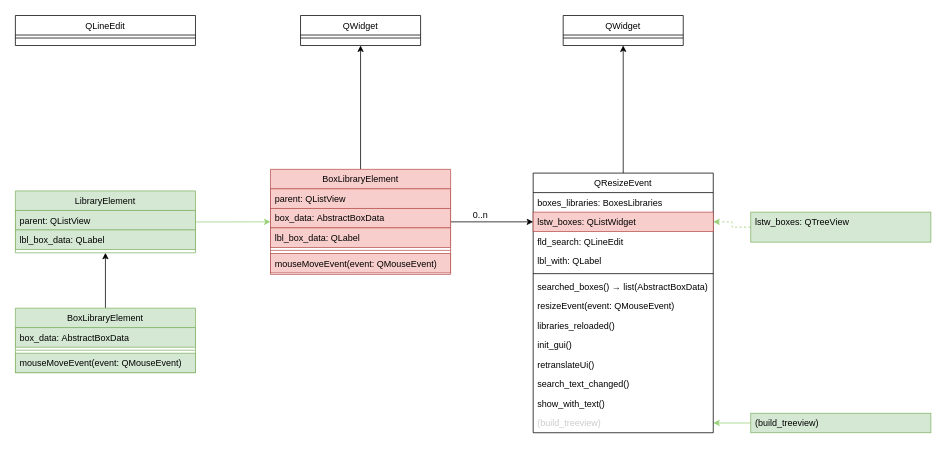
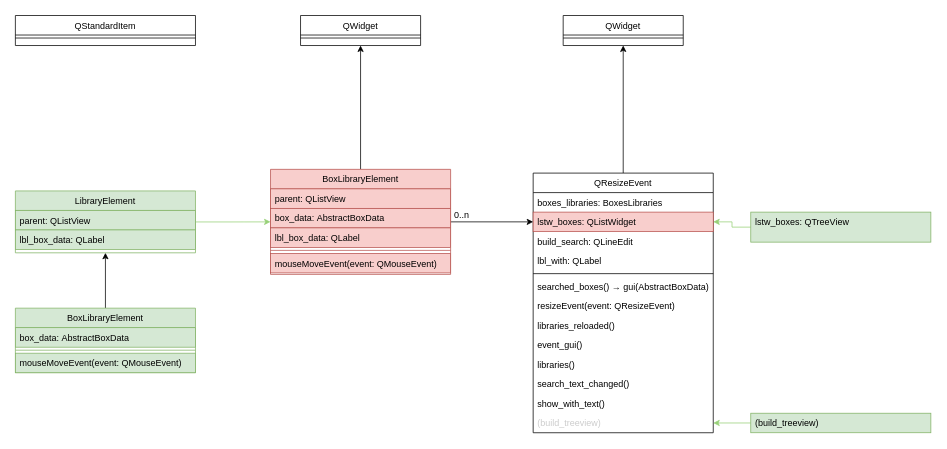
(105, 26) -> (105, 26)
(480, 215) -> (462, 215)
(732, 227) -> (732, 227)
(585, 242) -> (589, 242)
(633, 287) -> (632, 287)
(612, 306) -> (613, 306)
(559, 345) -> (564, 345)
(572, 365) -> (561, 365)
